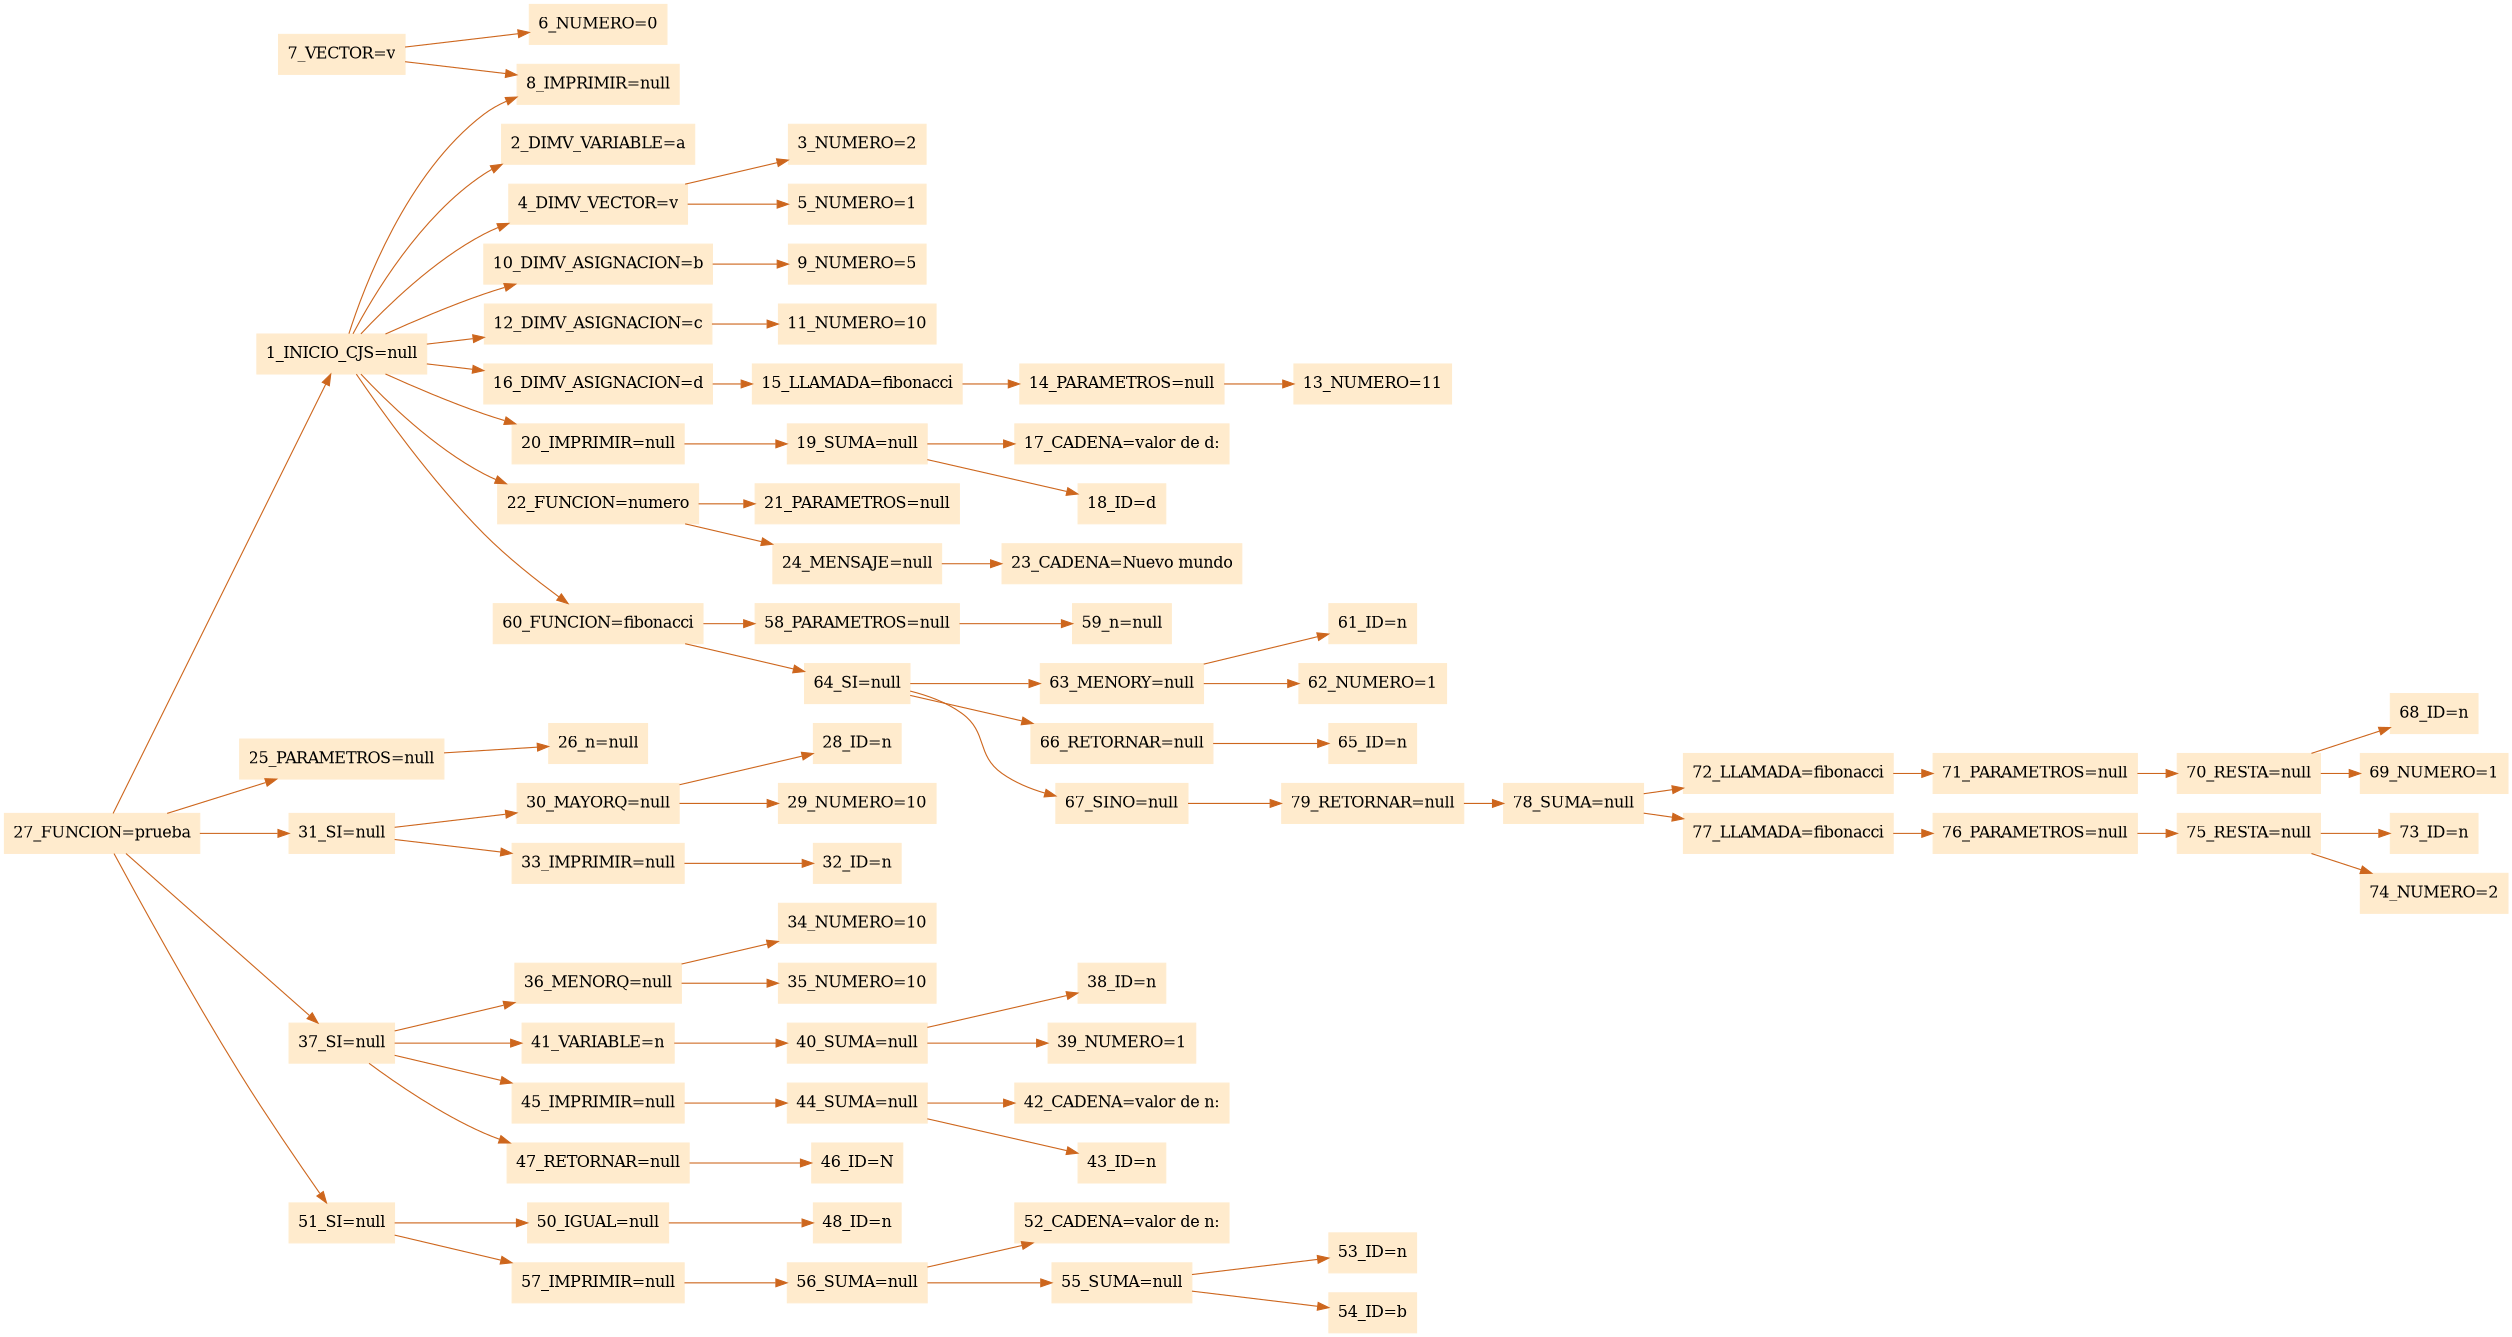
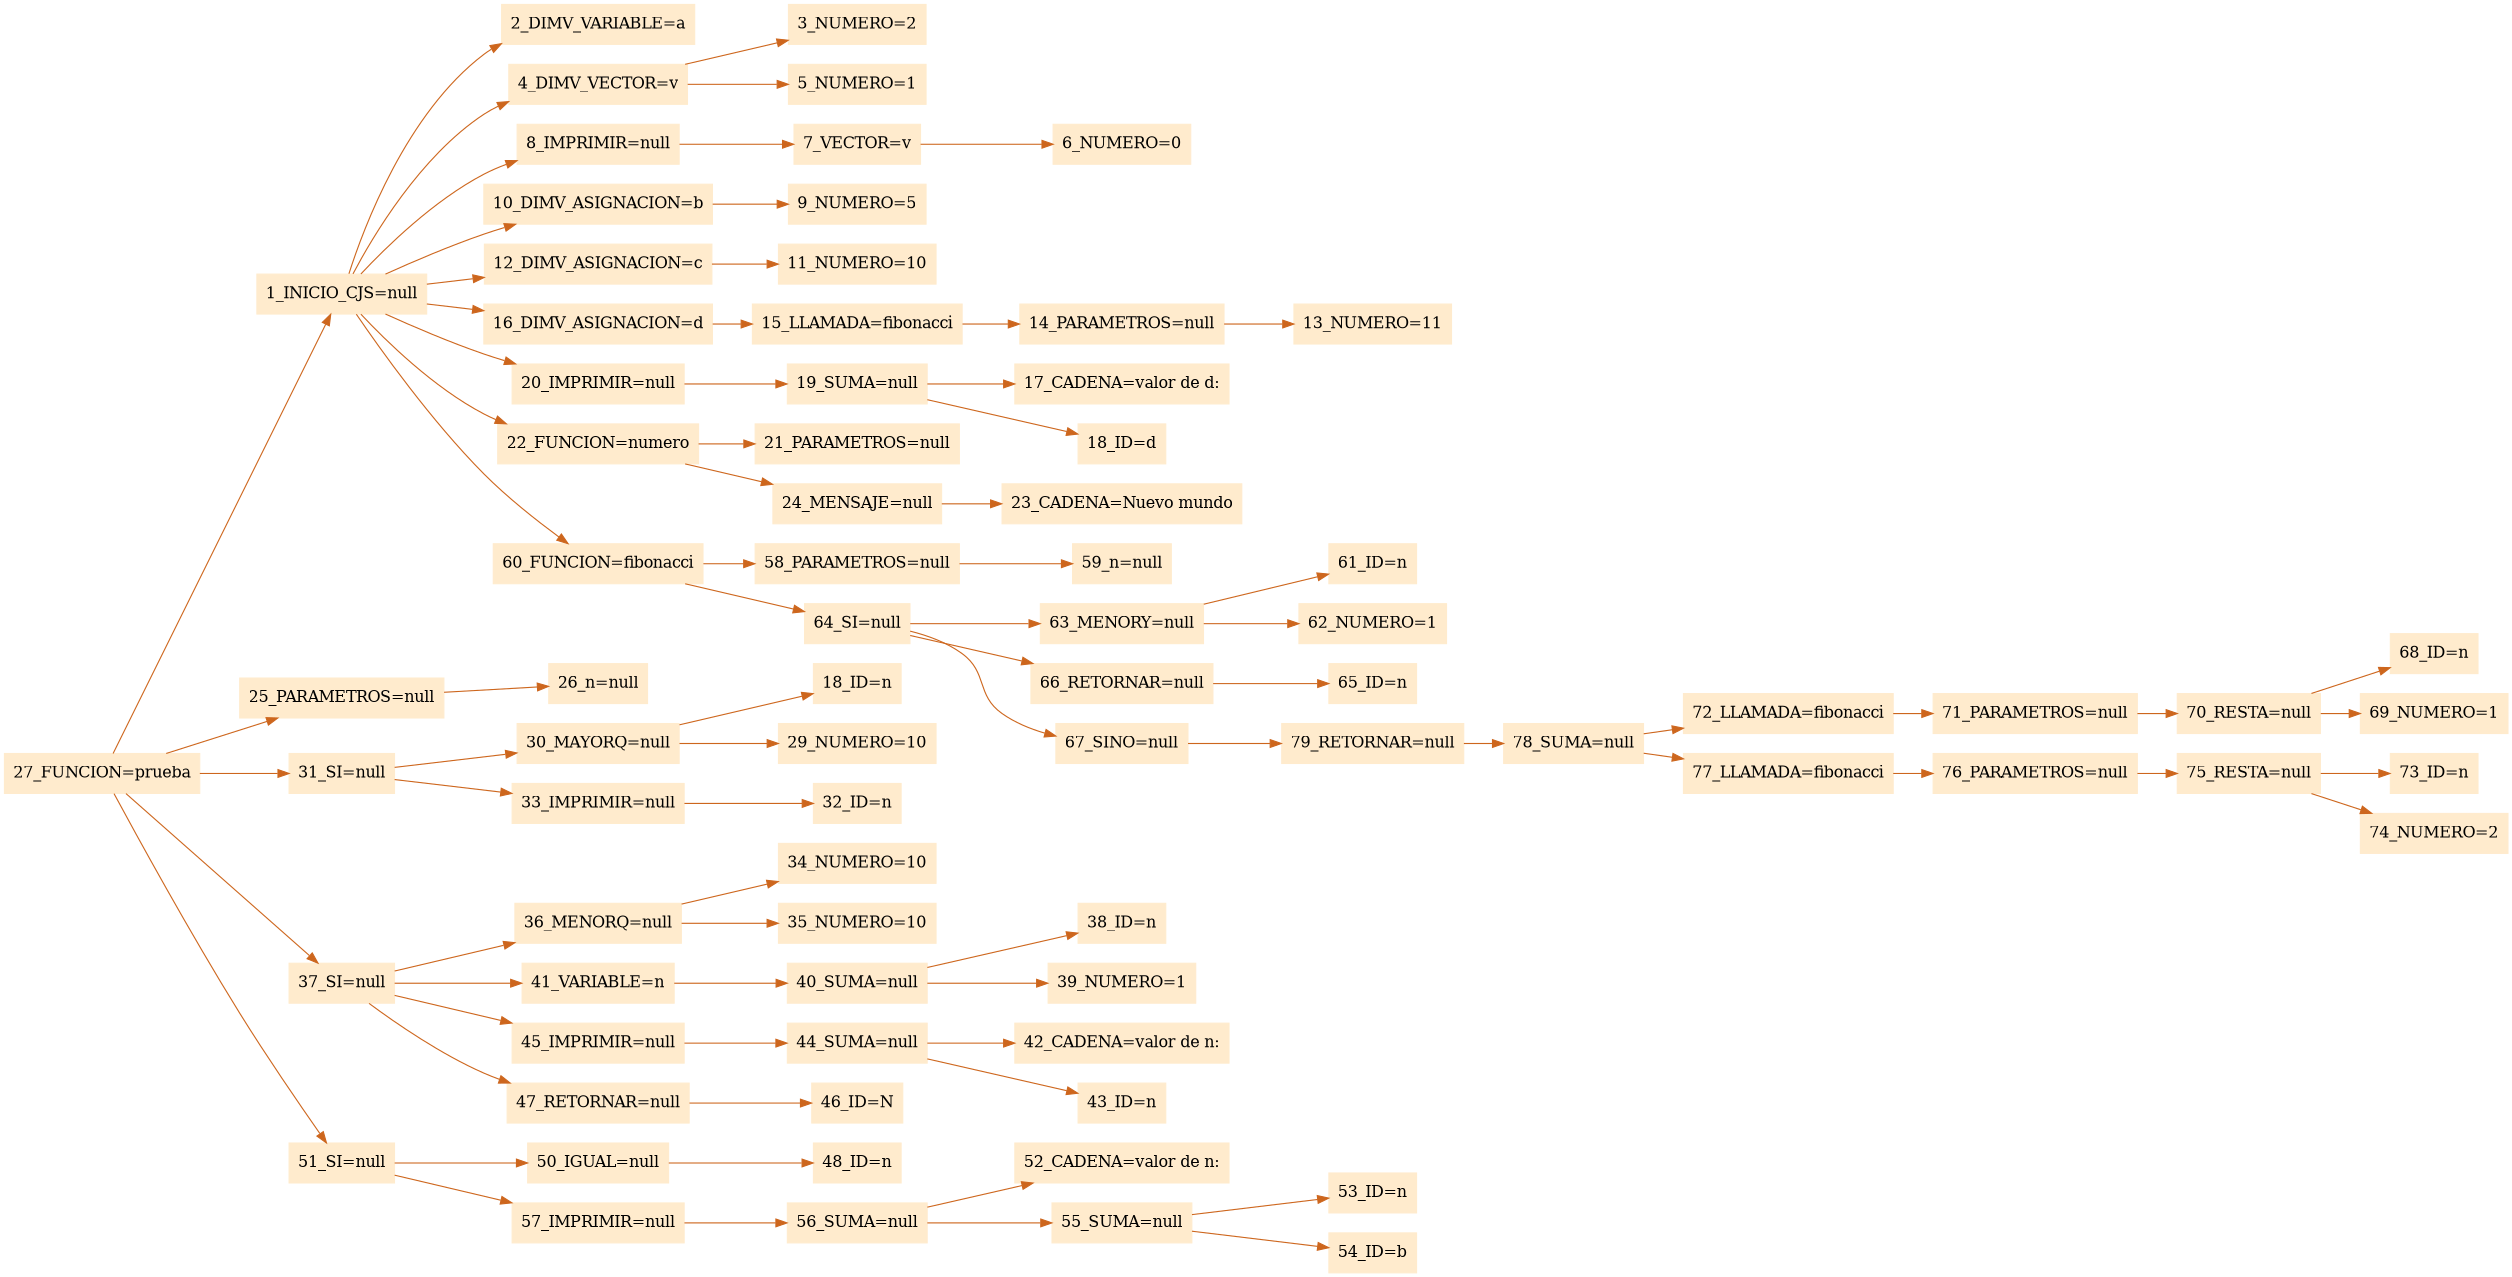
(455, 68) -> (731, 144)
(857, 744) -> (857, 684)
